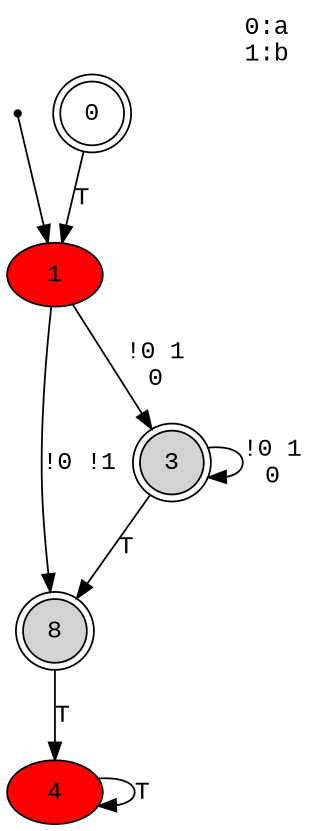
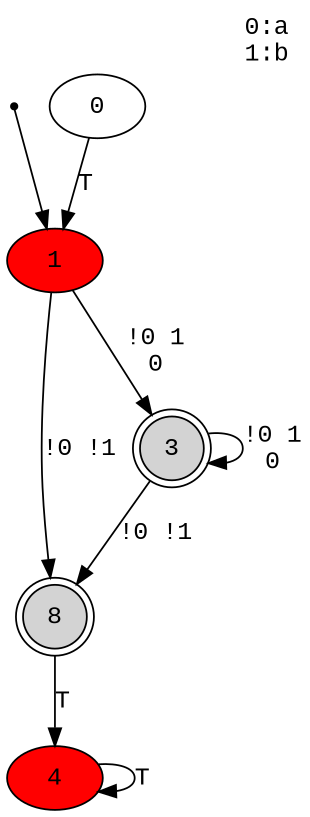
(92, 113) -> (97, 106)
(127, 547) -> (156, 533)
